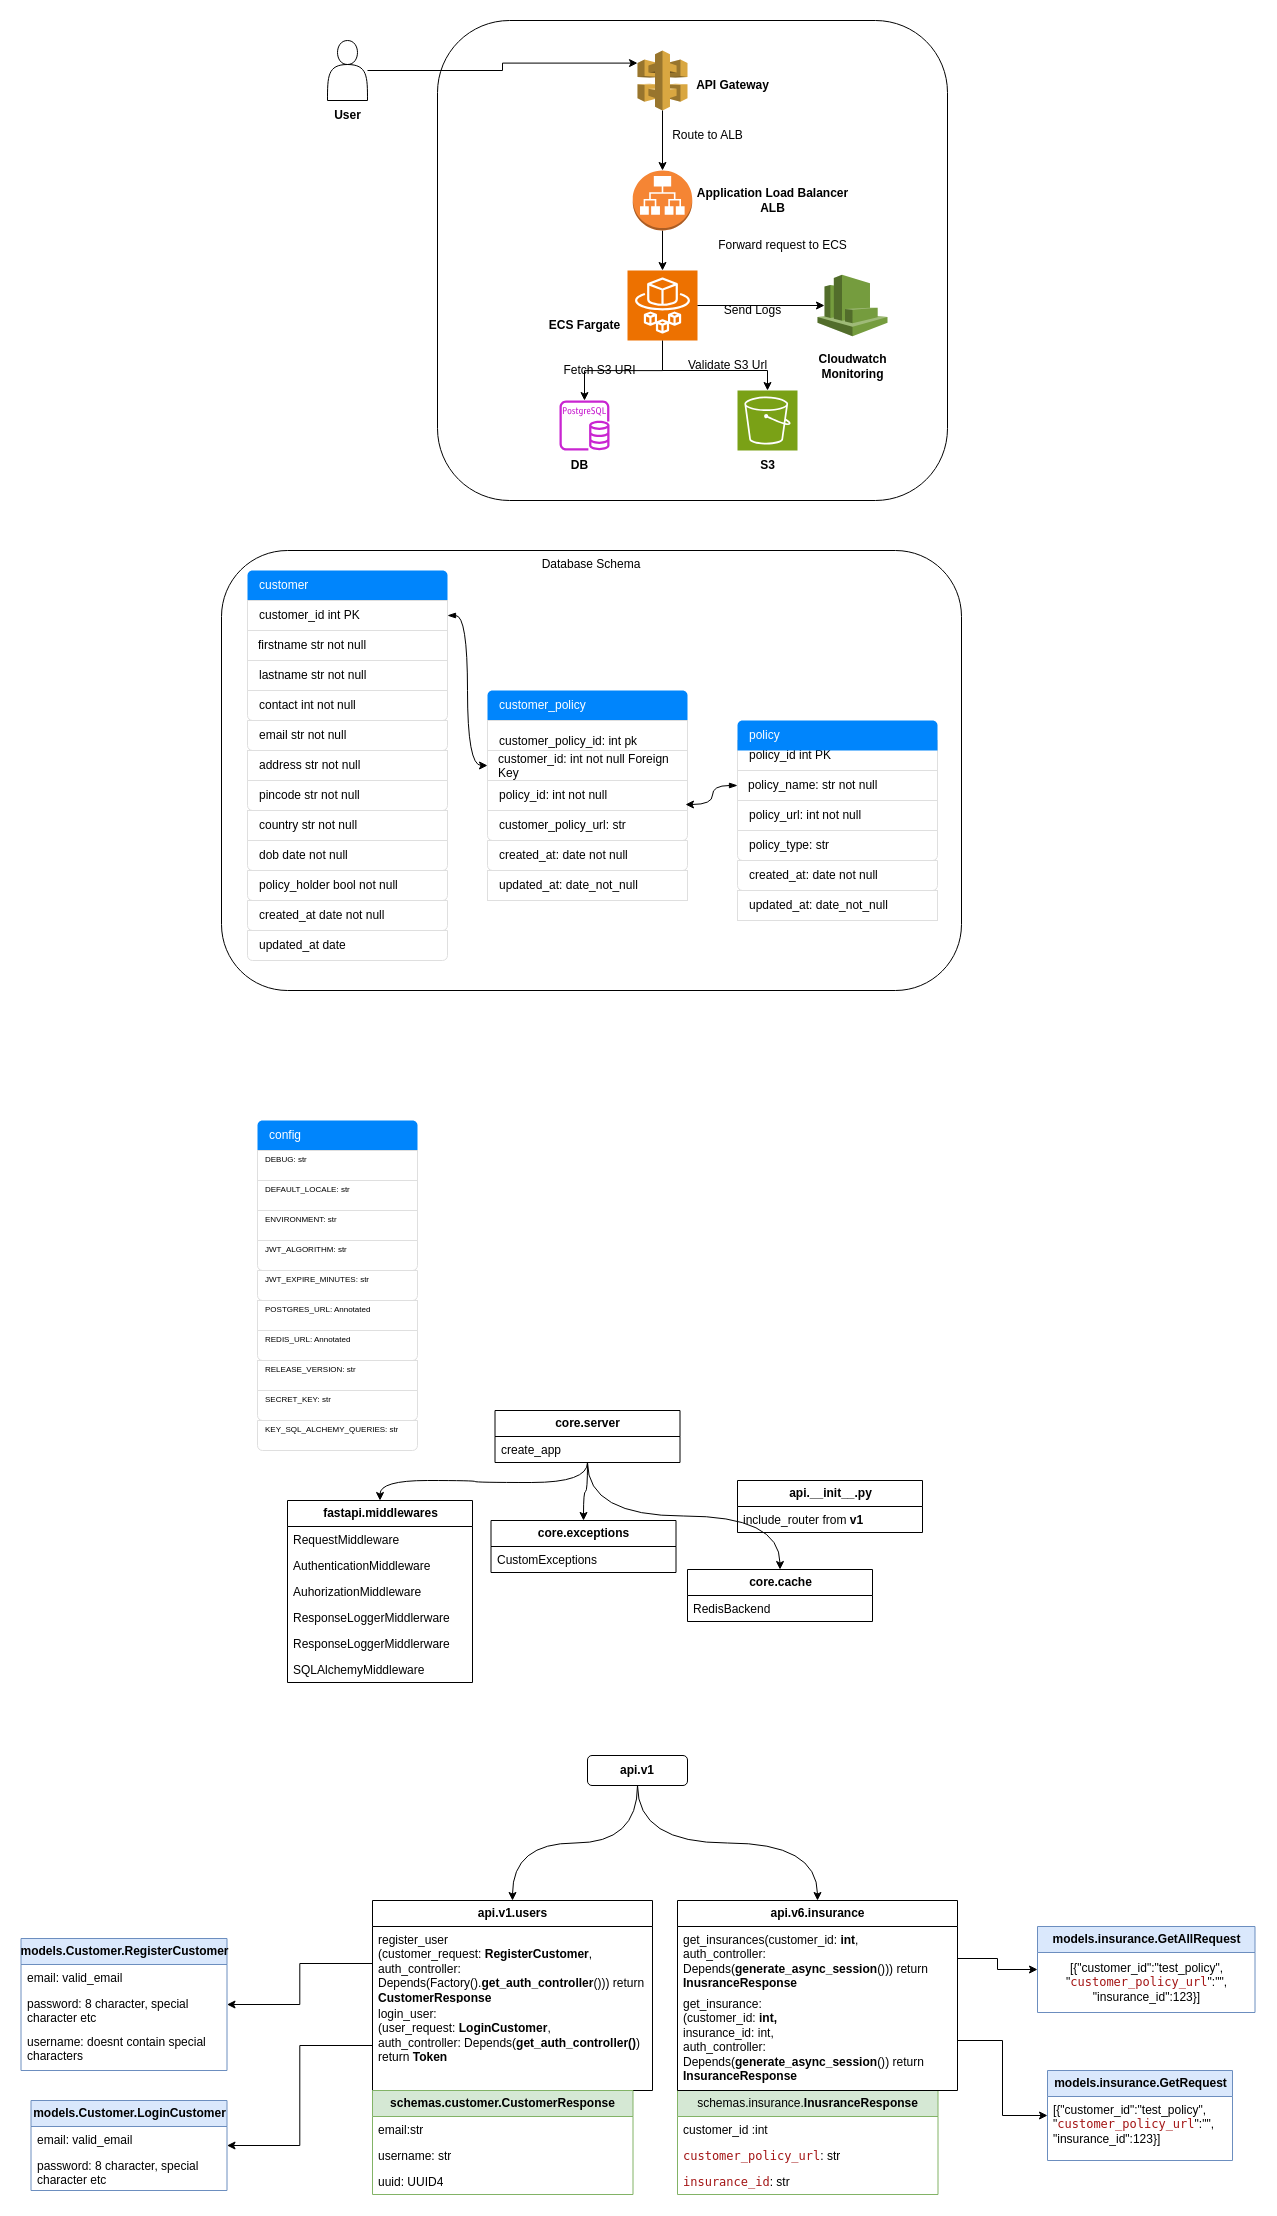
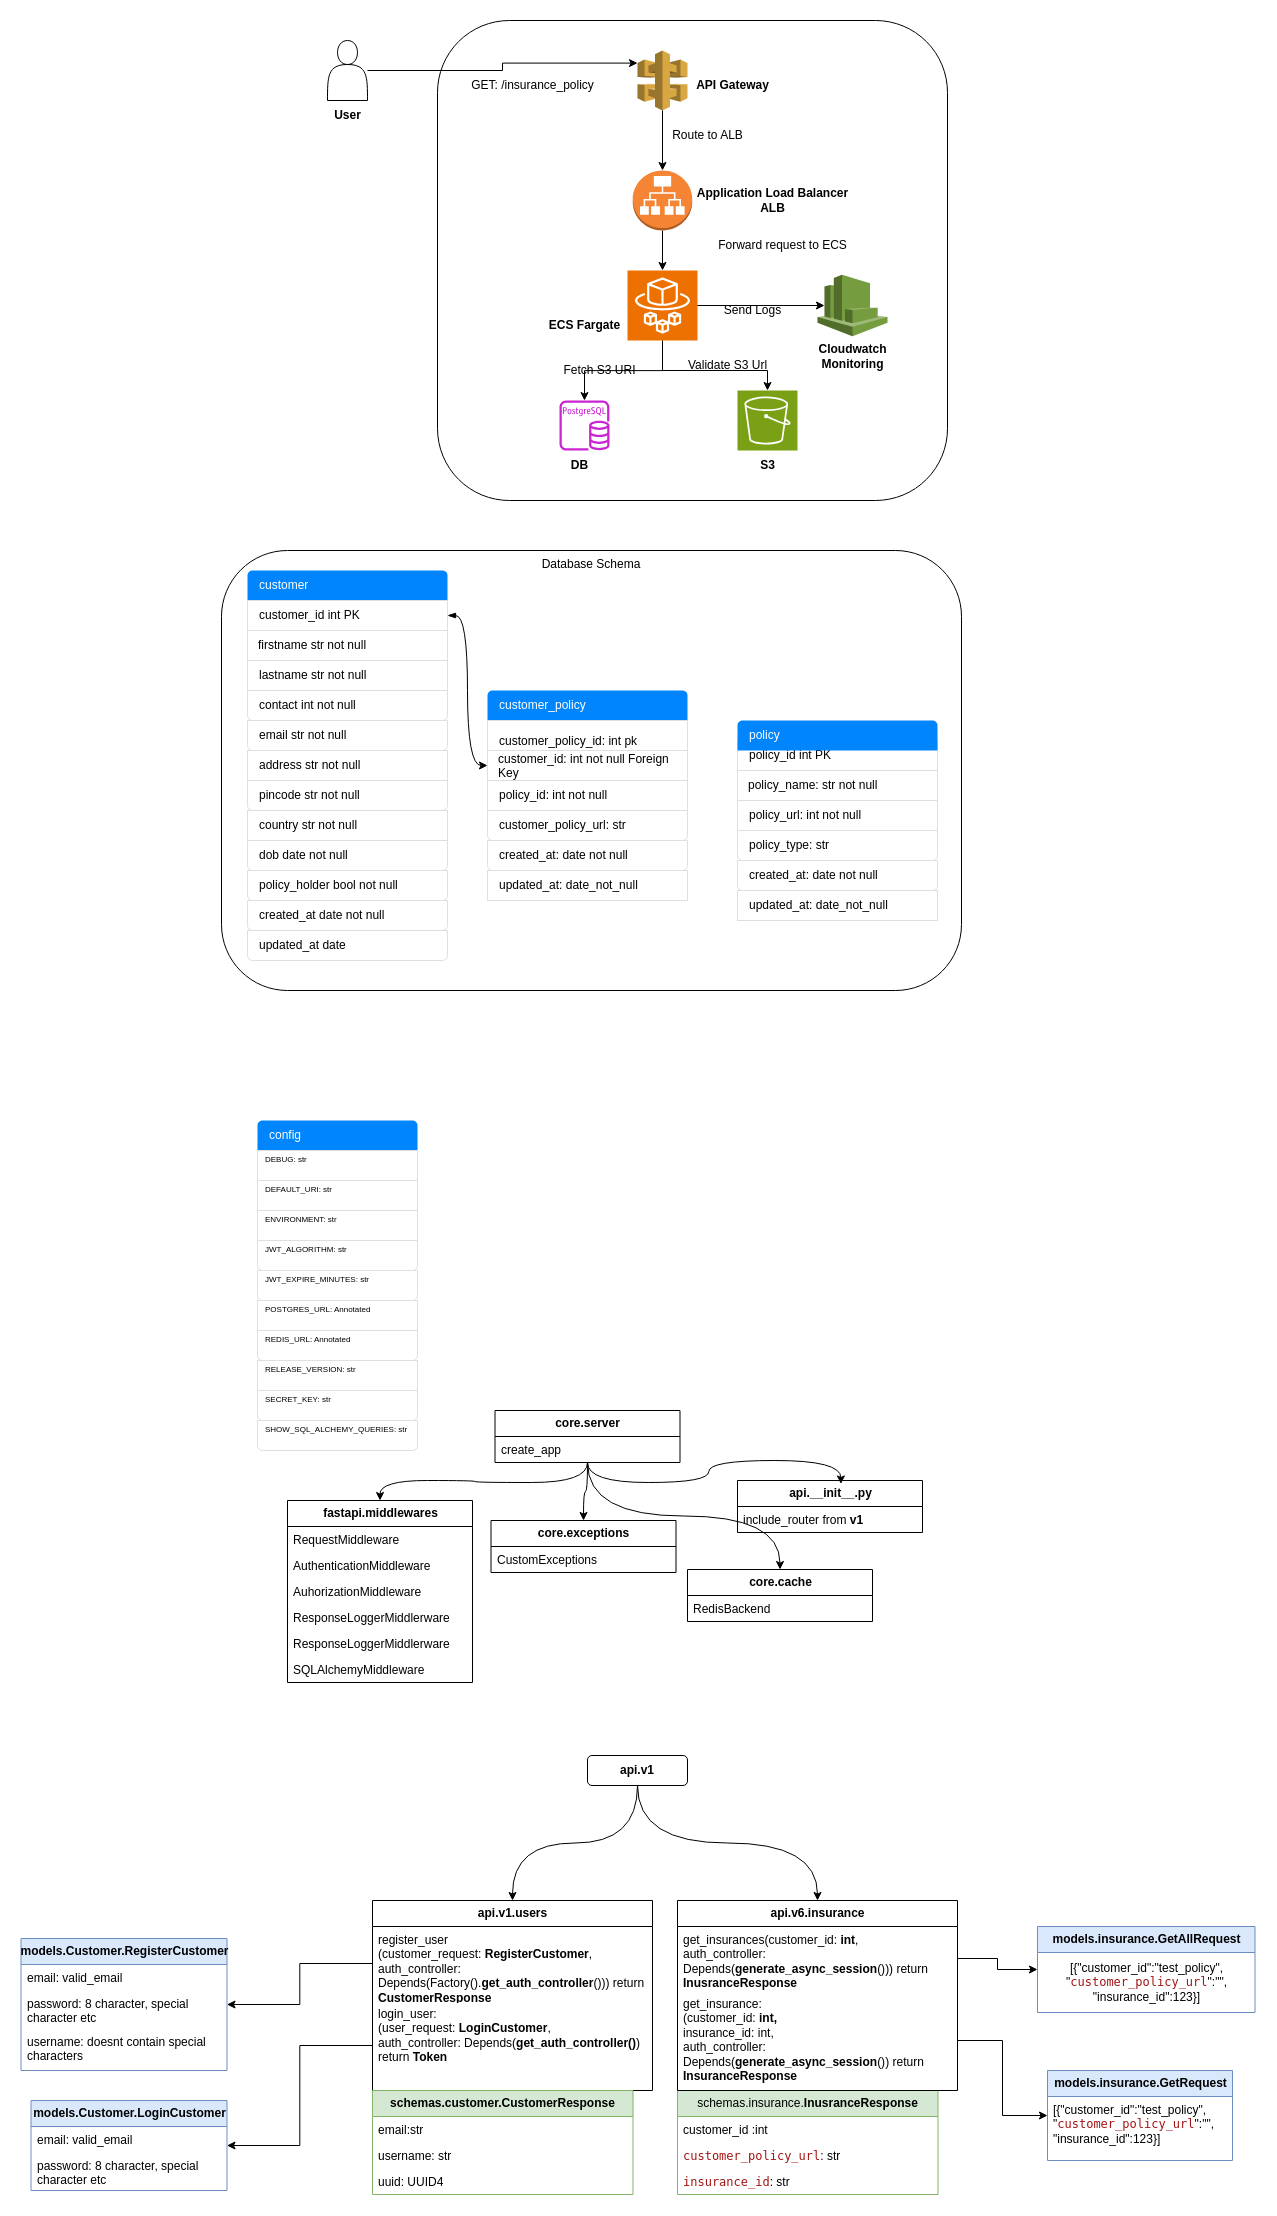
none -> (533, 86)
(853, 366) -> (853, 356)
(712, 797) -> none
(306, 1190) -> (299, 1190)
(326, 1430) -> (328, 1430)
none -> (715, 1466)
